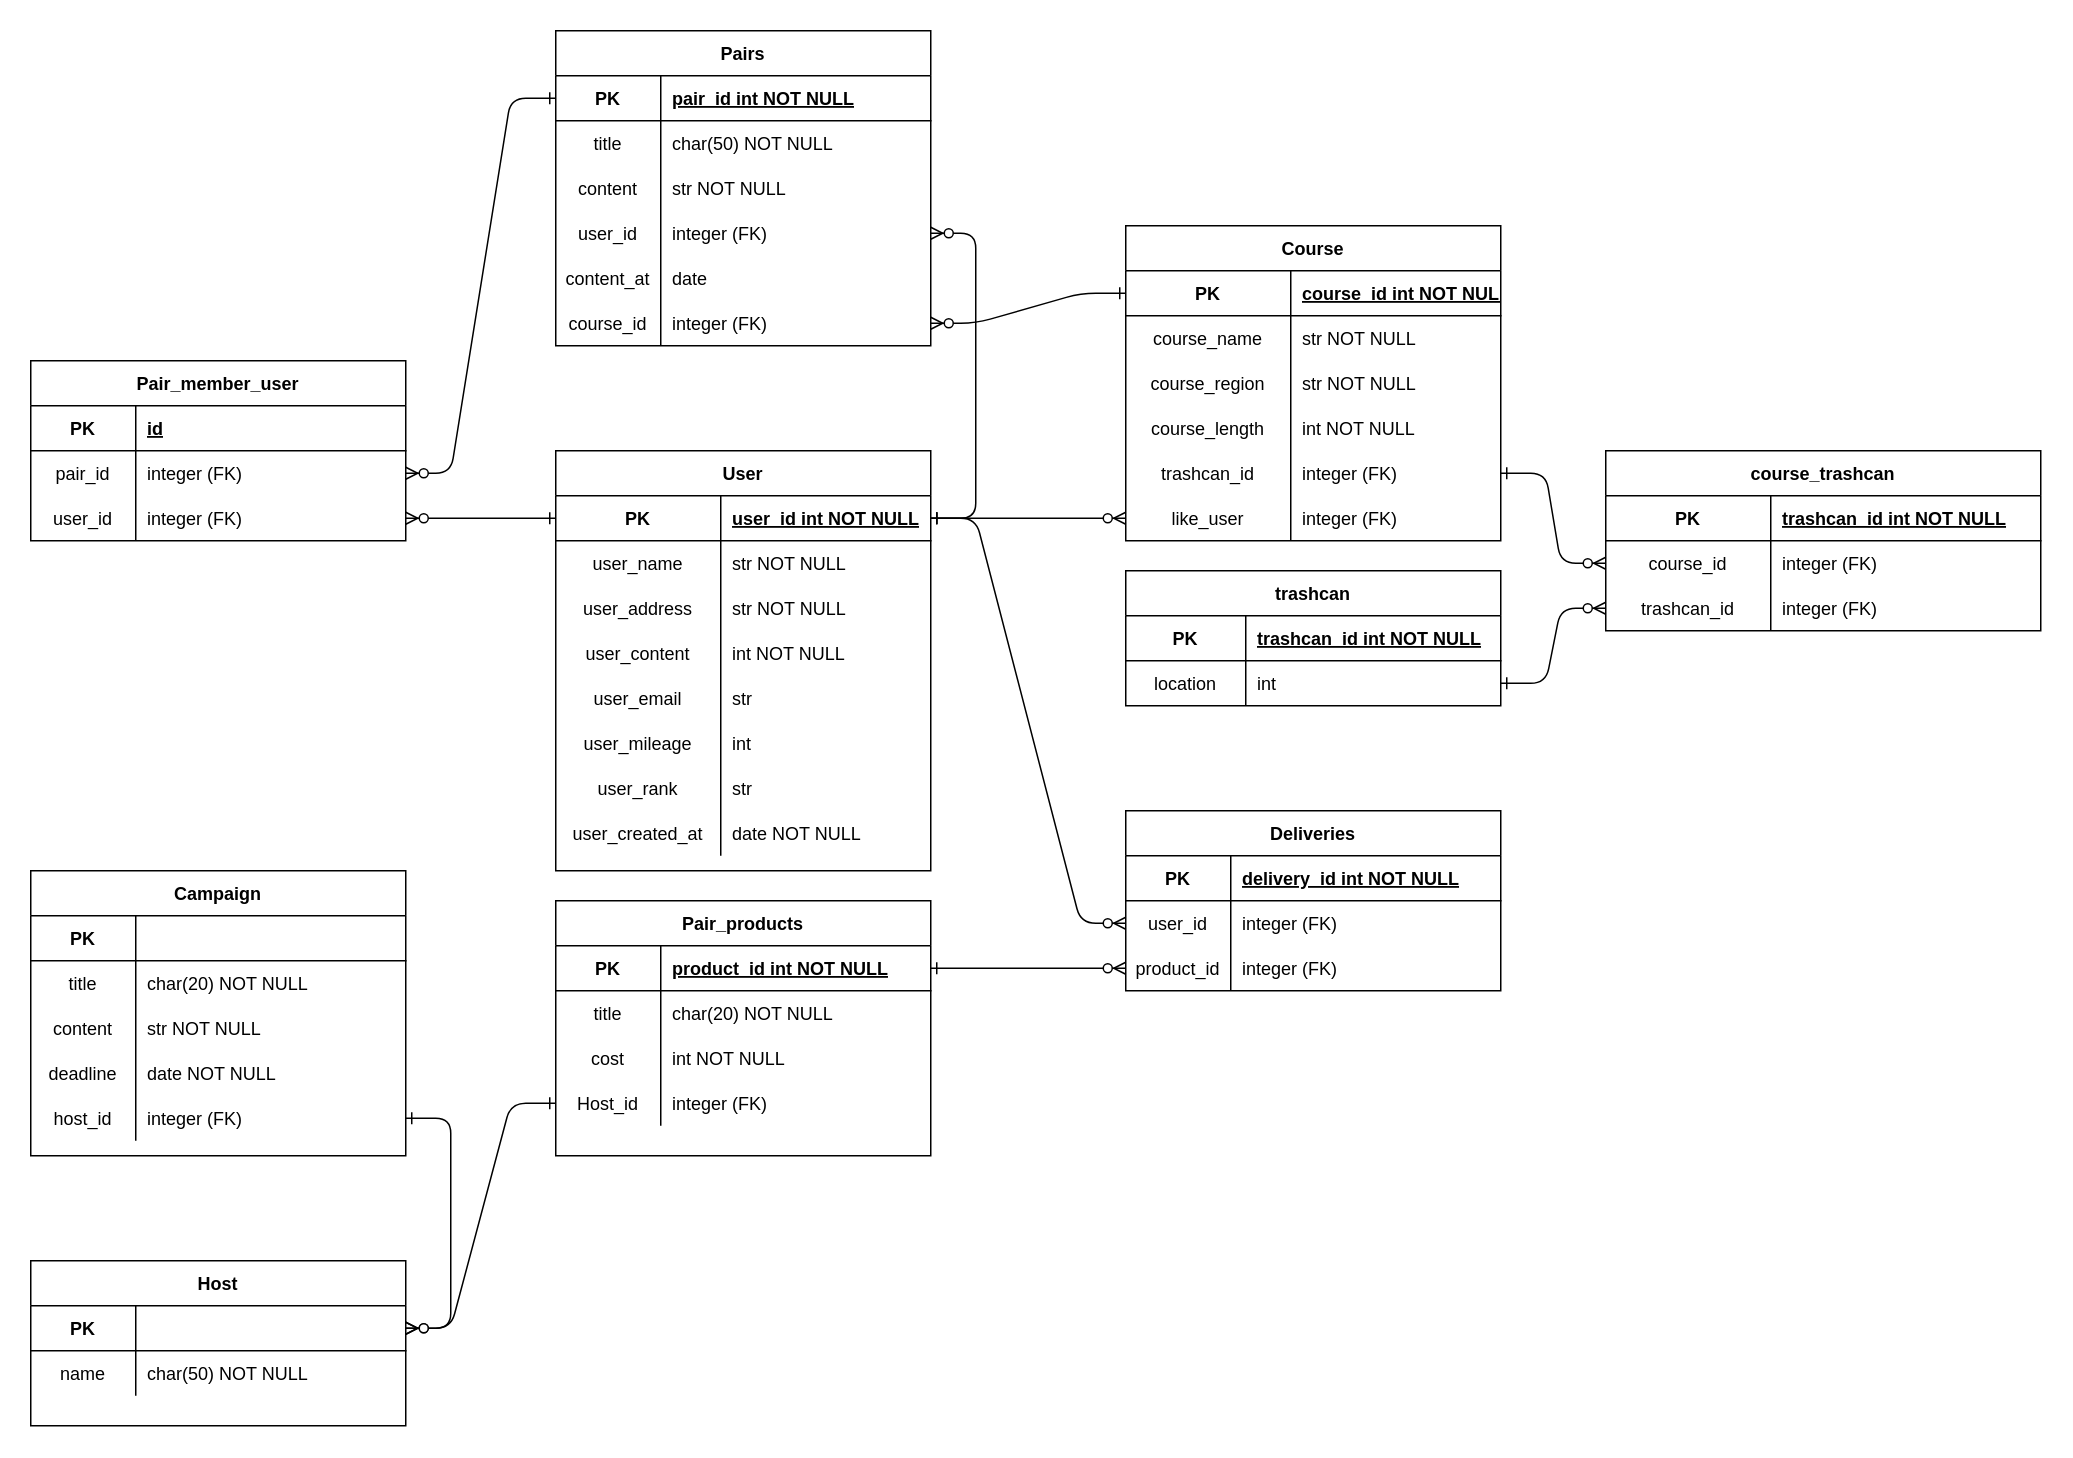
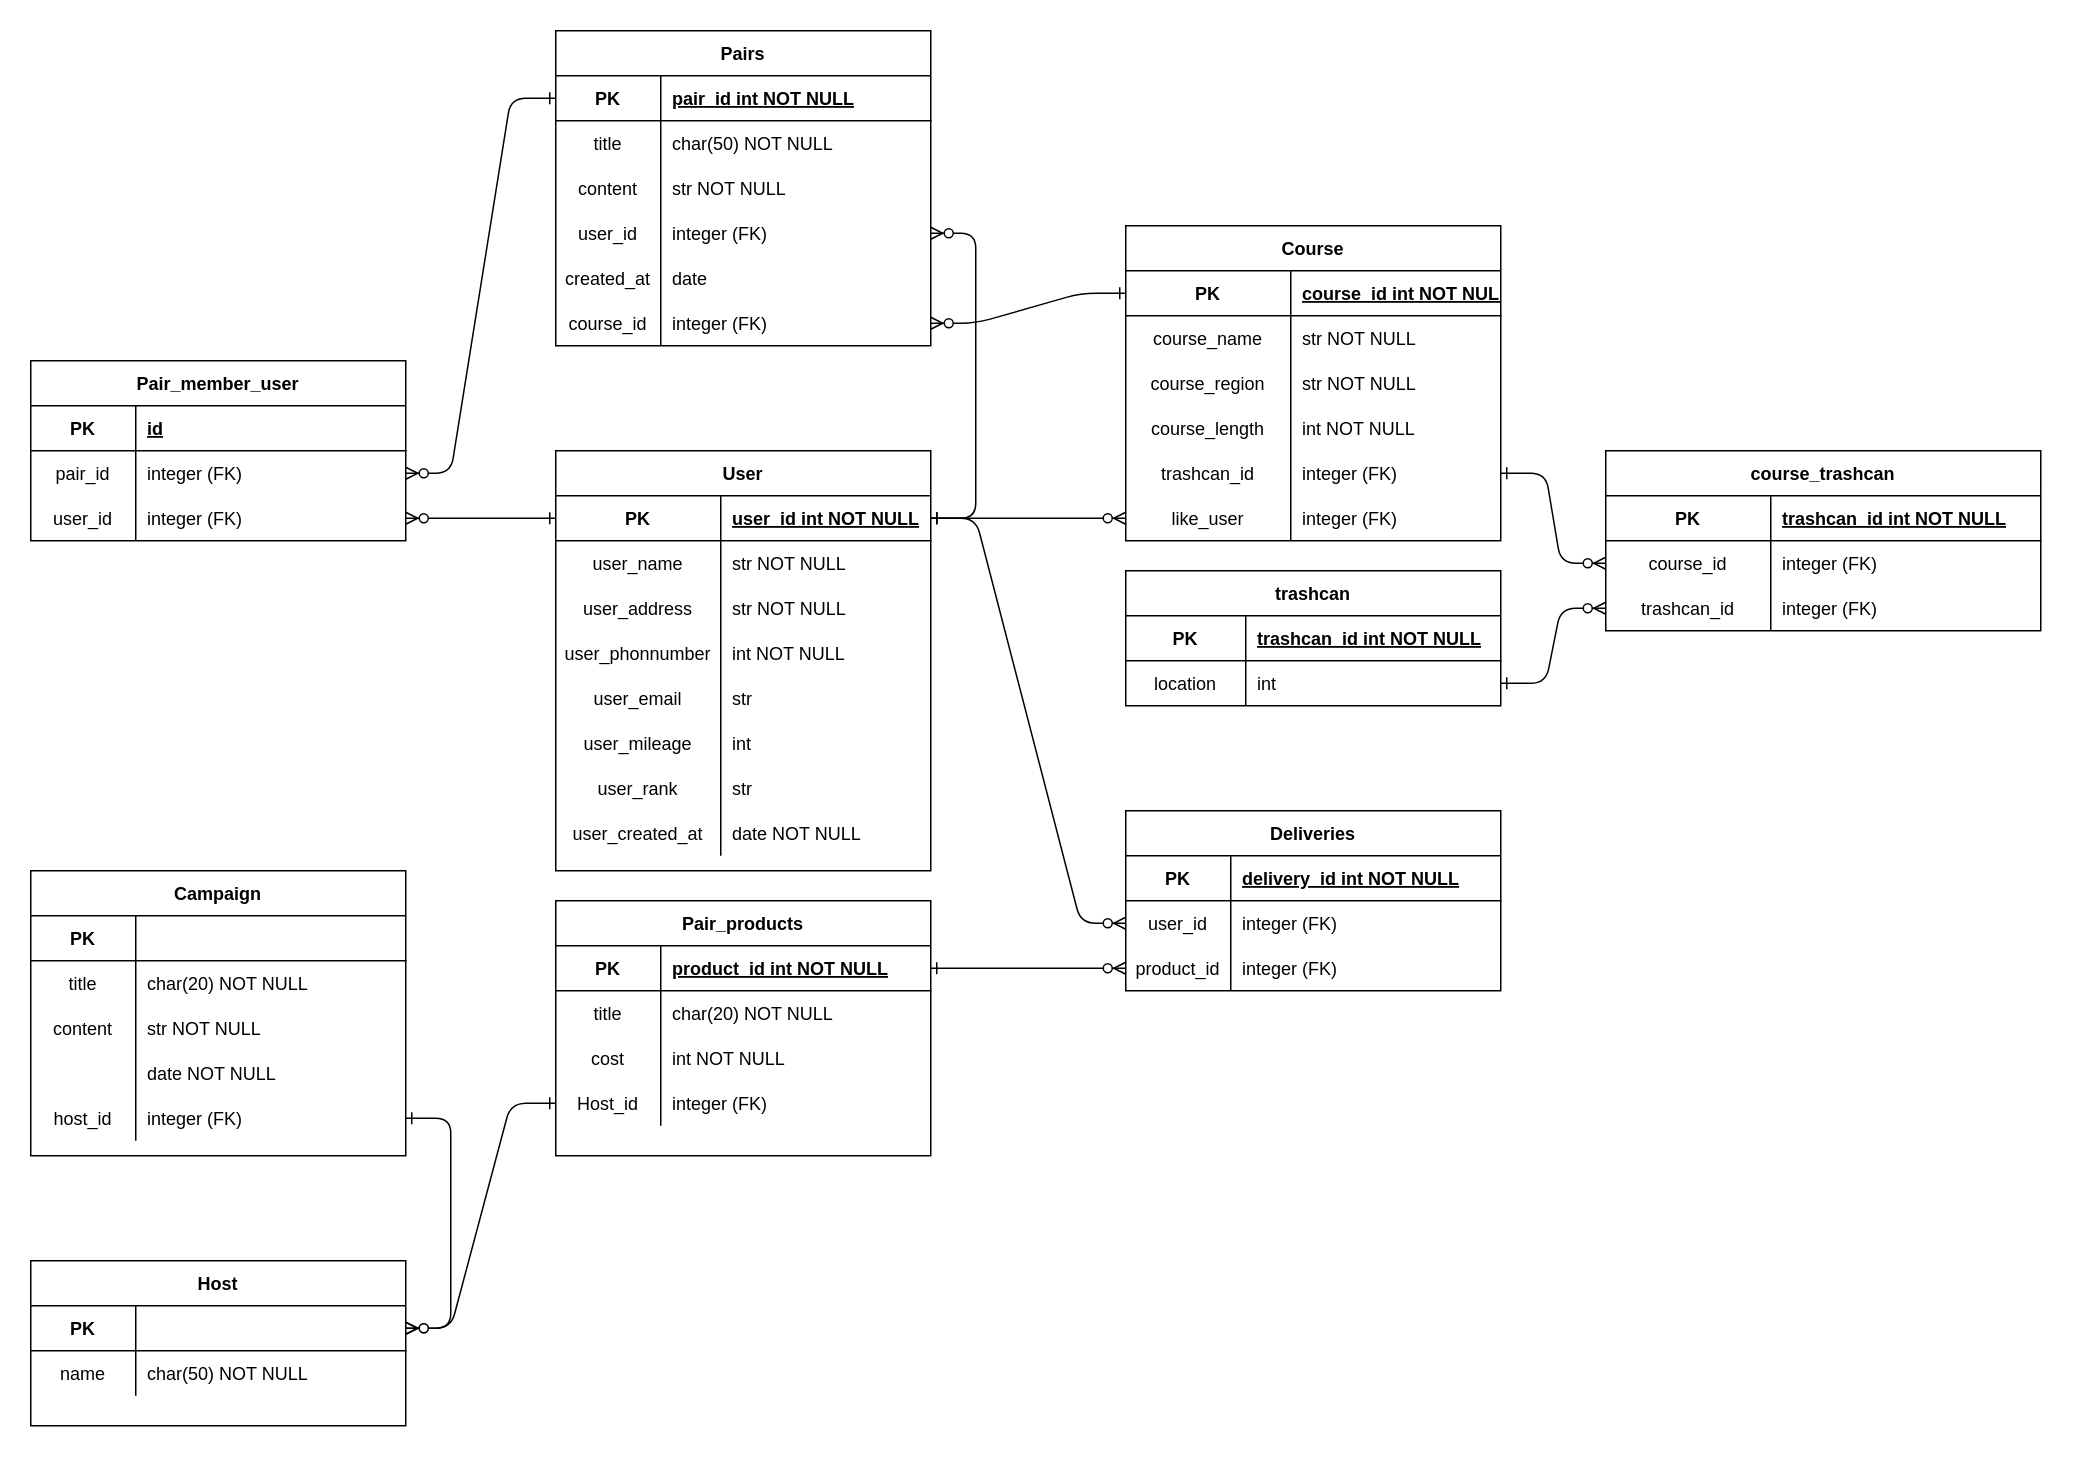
(608, 279) -> (608, 279)
(638, 654) -> (638, 654)
(83, 1073) -> none
